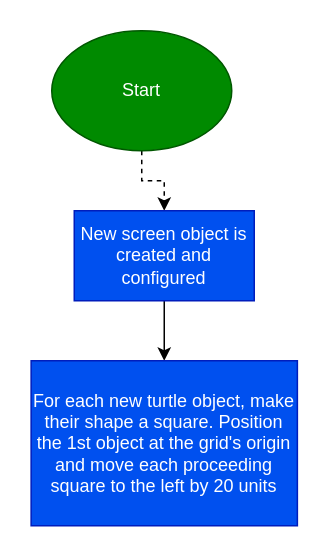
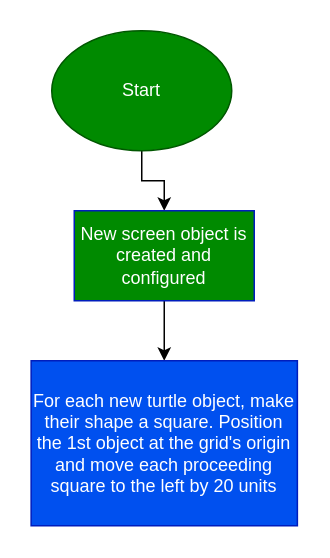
(149, 181) -> (149, 181)
(164, 256) -> (164, 256)
